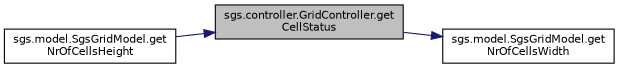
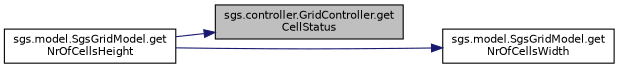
(417, 34) -> (304, 49)
